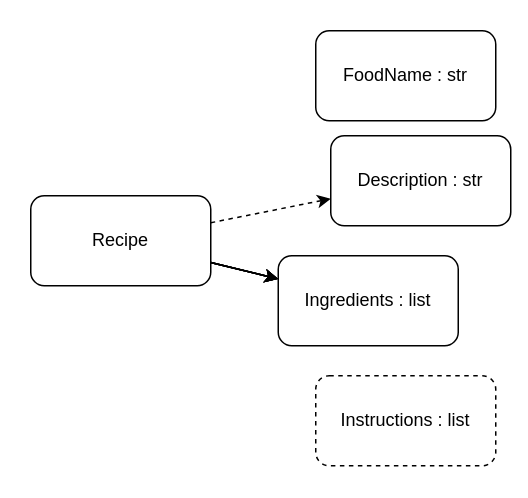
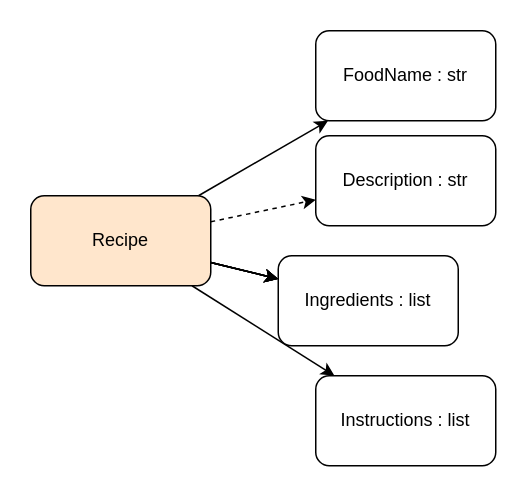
none -> (259, 161)
(421, 181) -> (406, 181)
(121, 241) -> (121, 241)
none -> (259, 328)
(406, 421) -> (406, 421)
